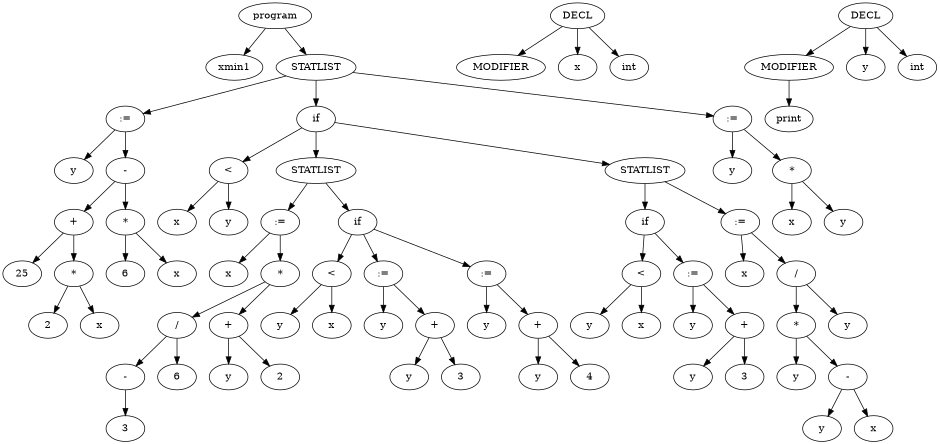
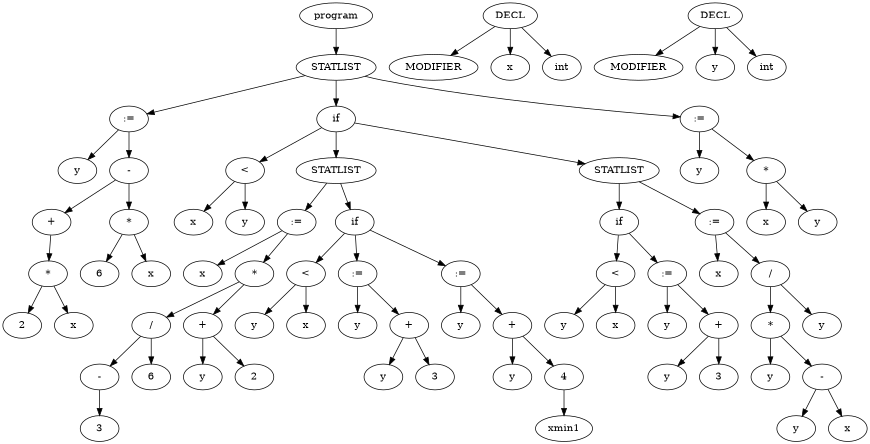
(257, 39) -> (564, 399)
(789, 119) -> none
(22, 274) -> none
